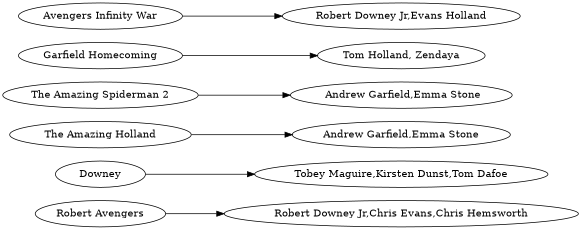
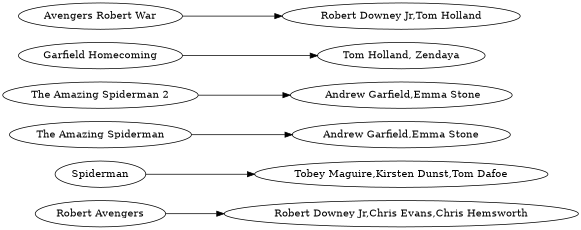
(100, 16) -> (100, 16)
(401, 16) -> (401, 16)
(100, 135) -> (100, 135)
(100, 174) -> (100, 174)
